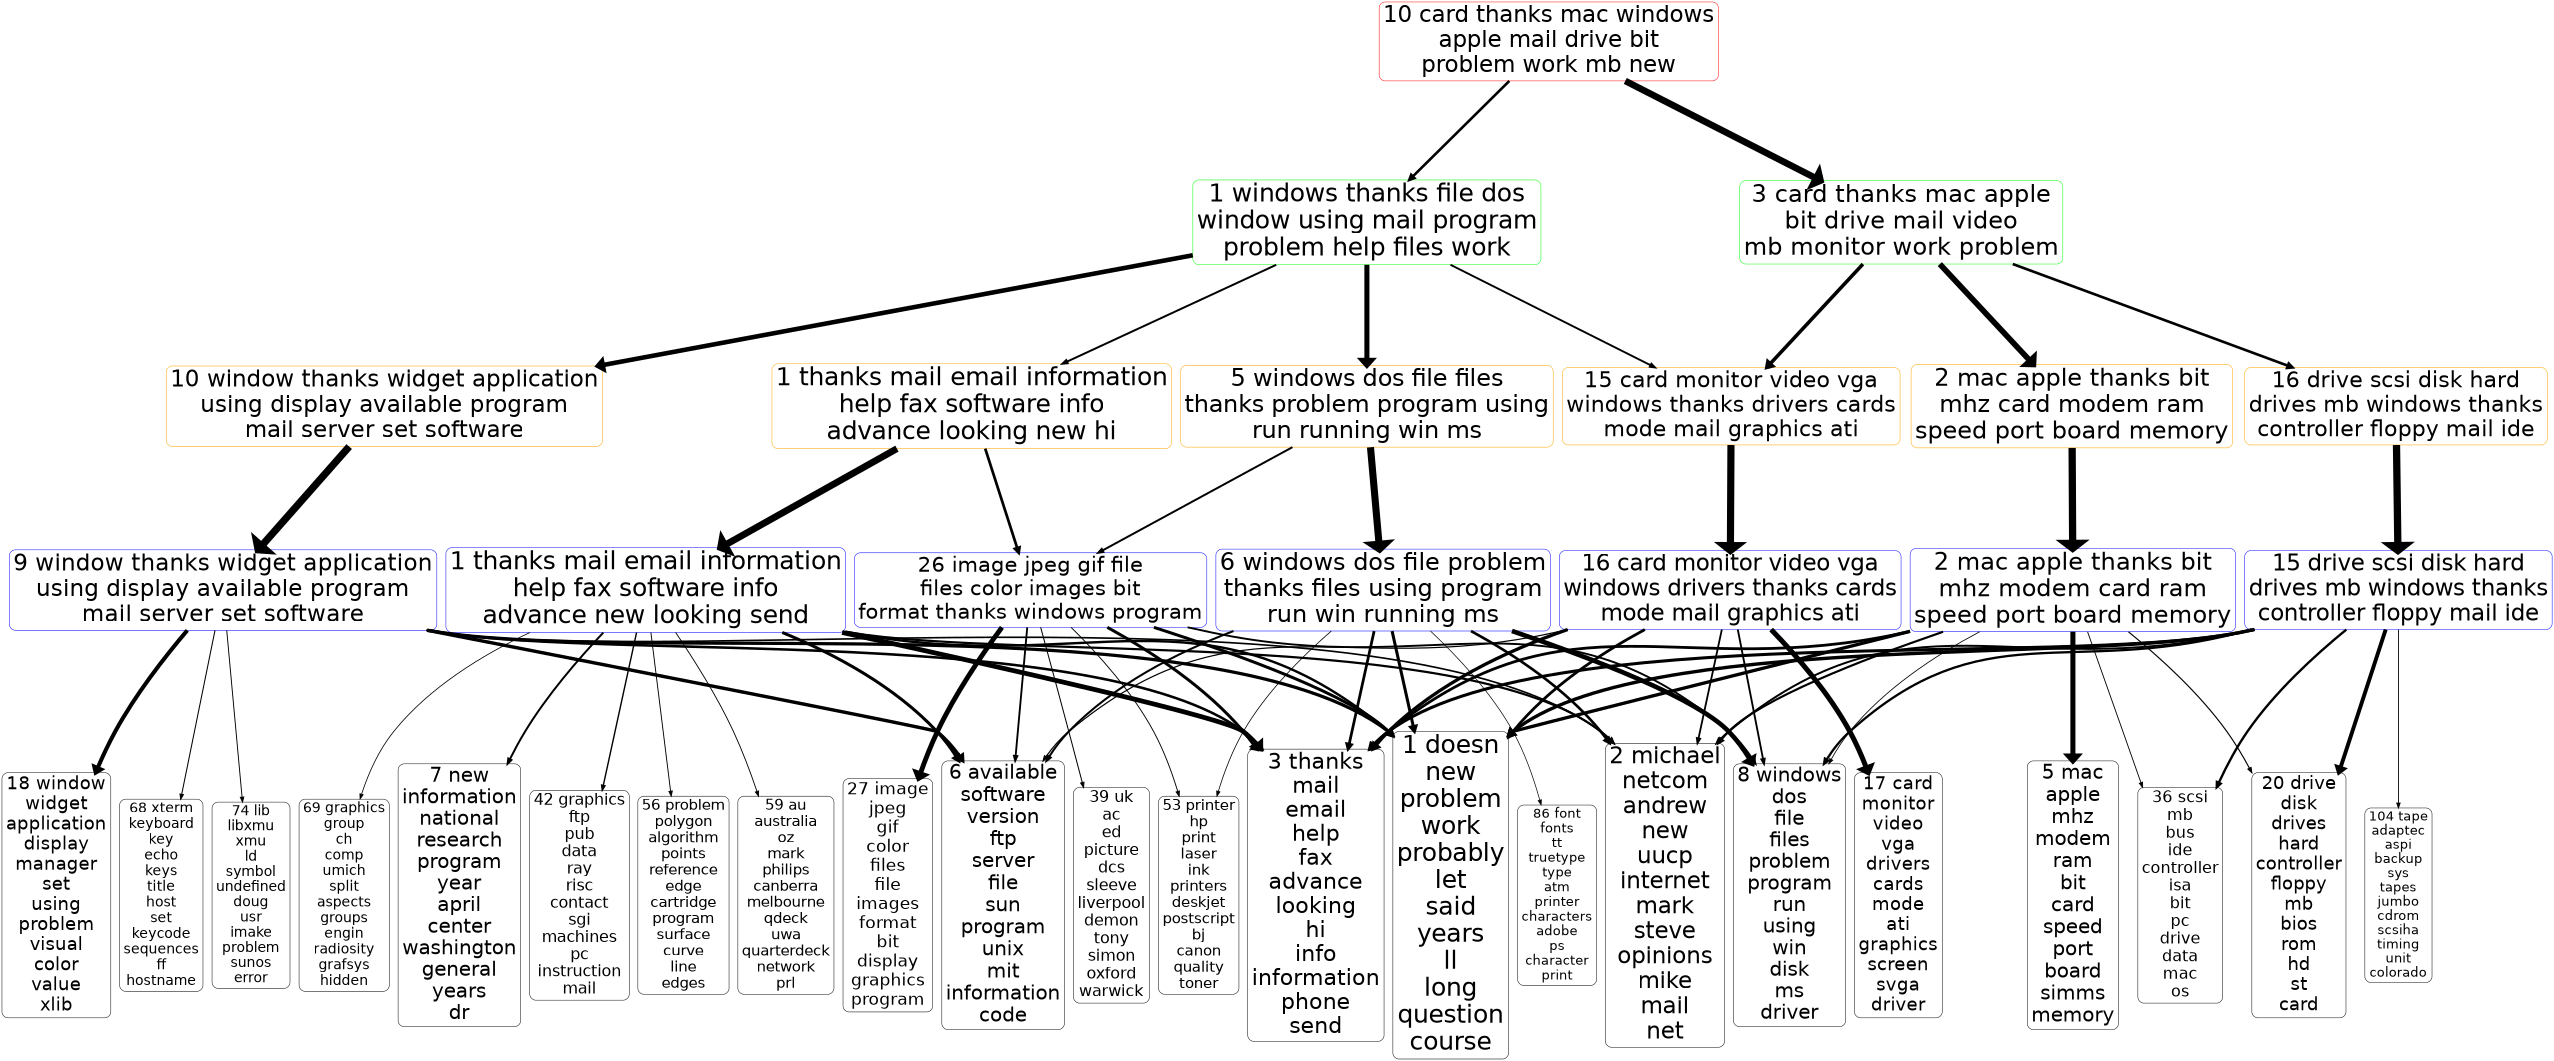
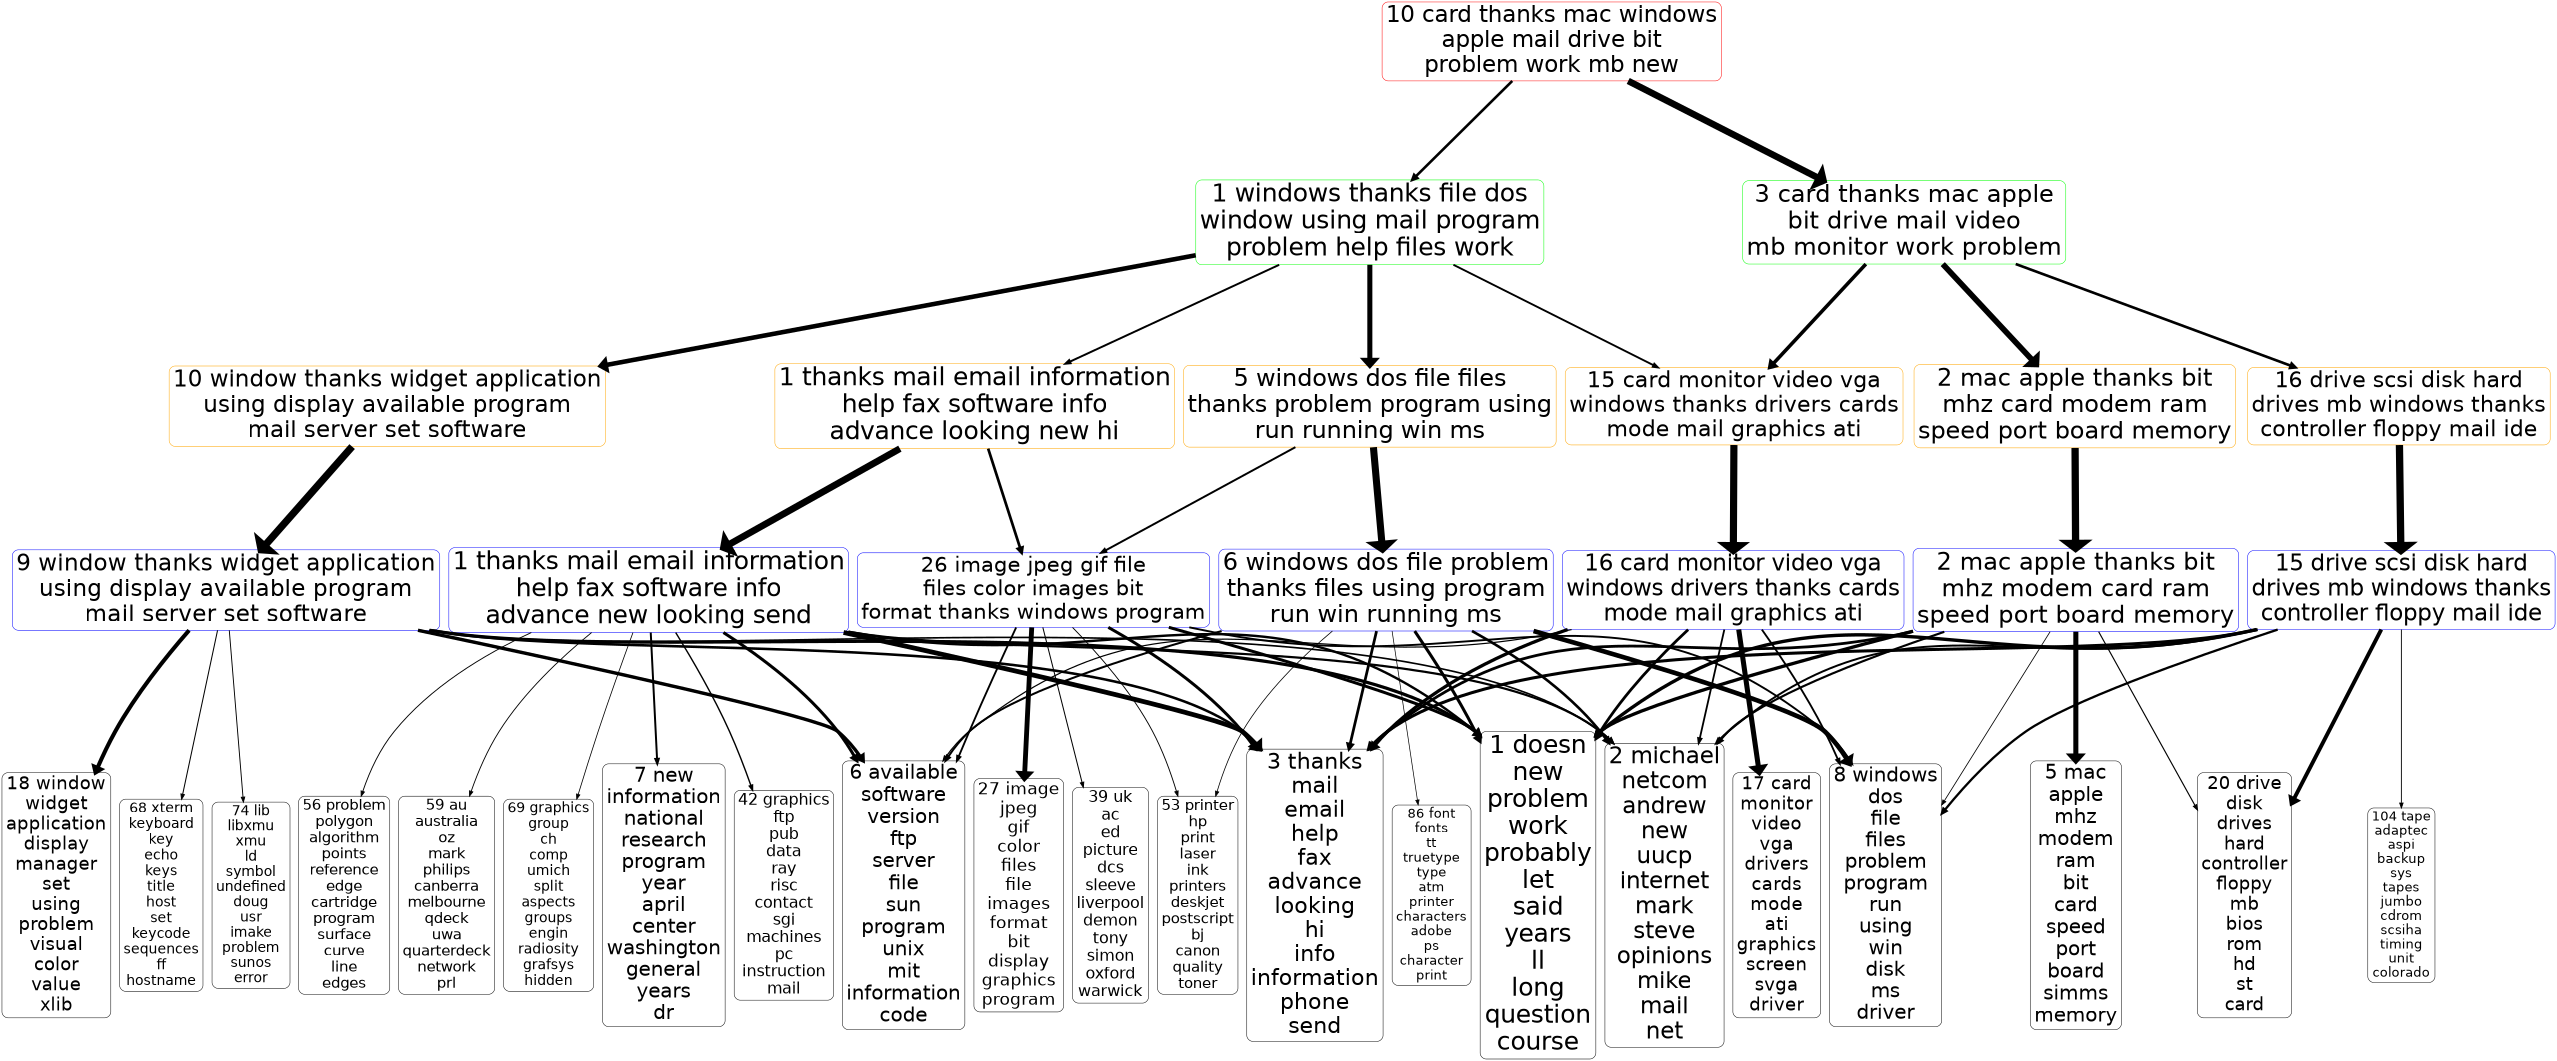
(2180, 895) -> none
